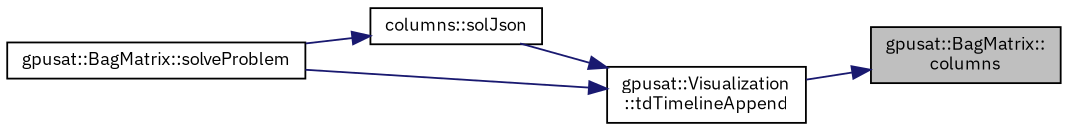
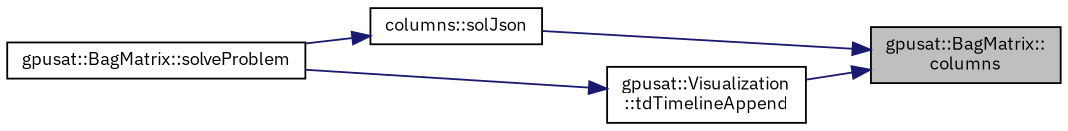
(555, 53) -> (697, 40)
